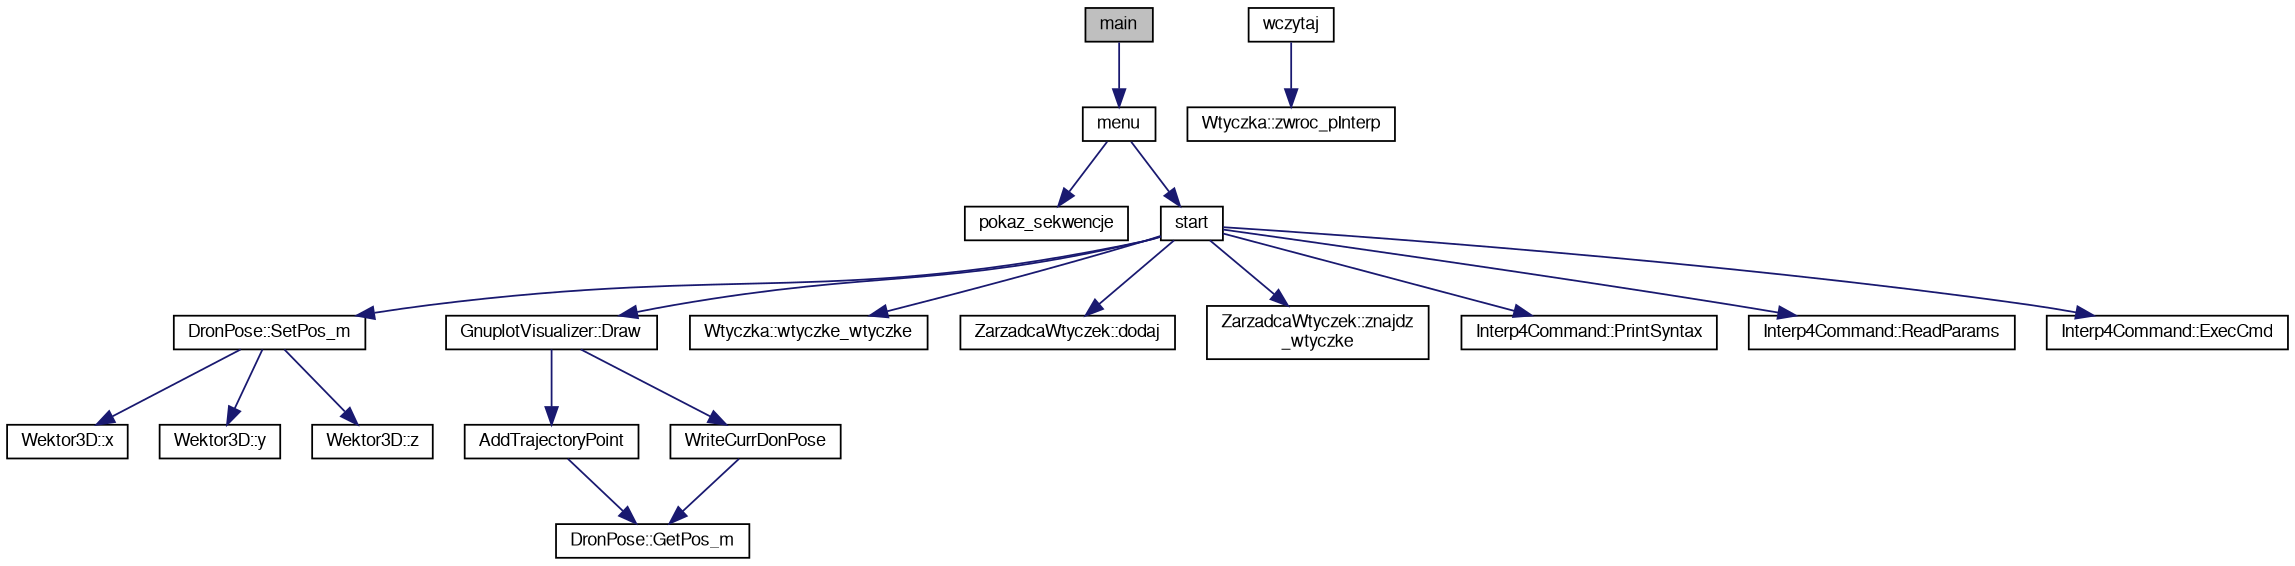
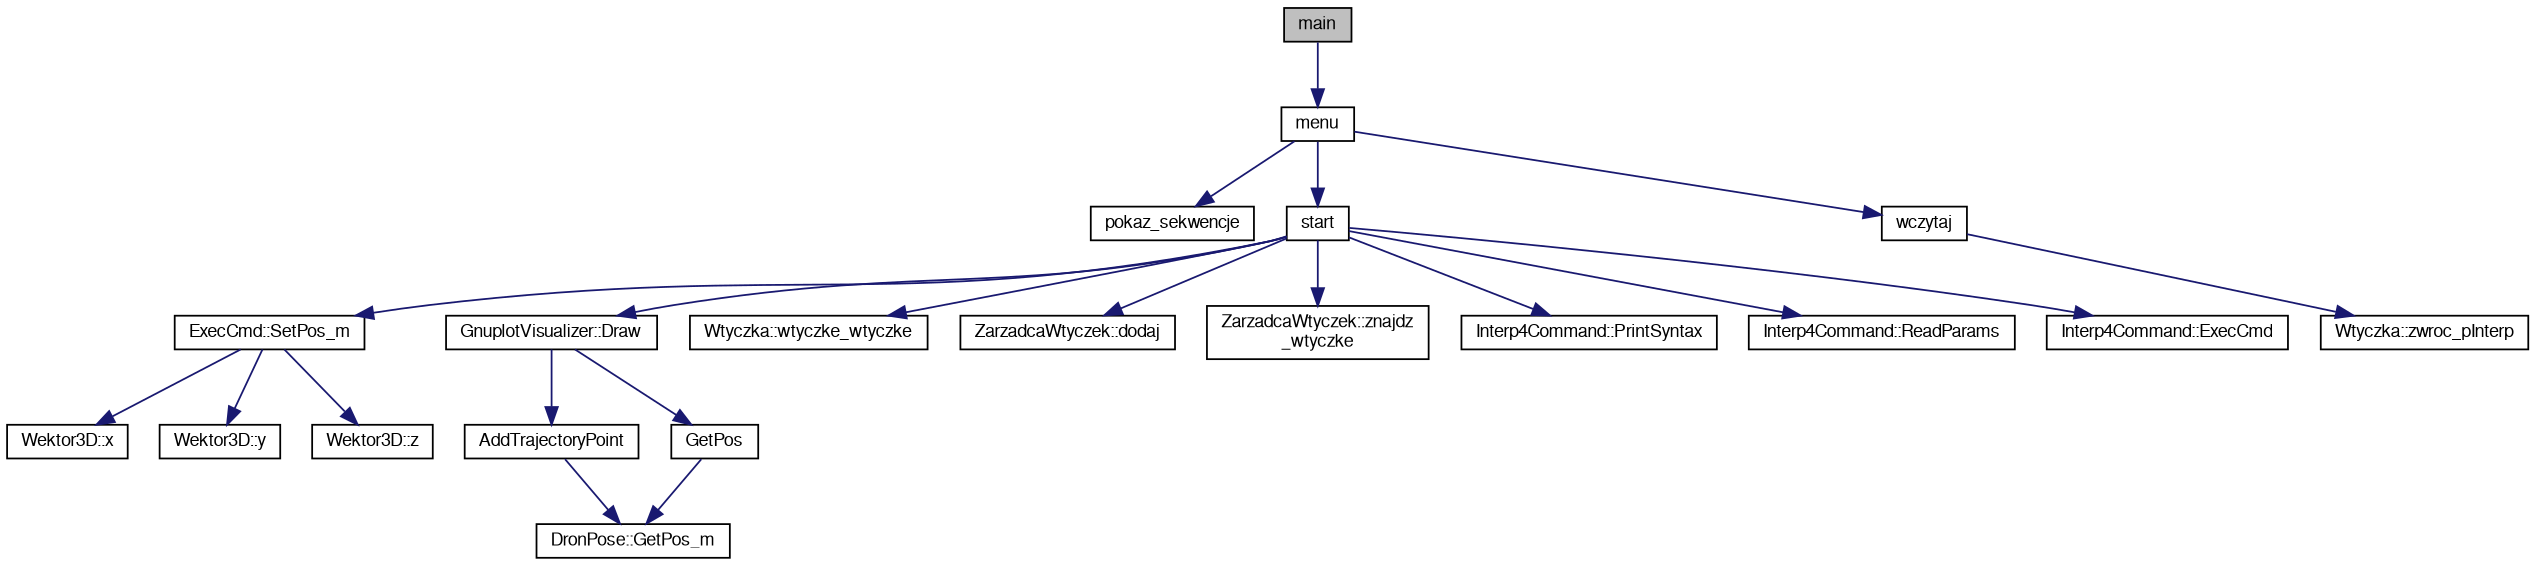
none -> (1609, 172)
(270, 333) -> (270, 333)
(756, 442) -> (715, 442)
